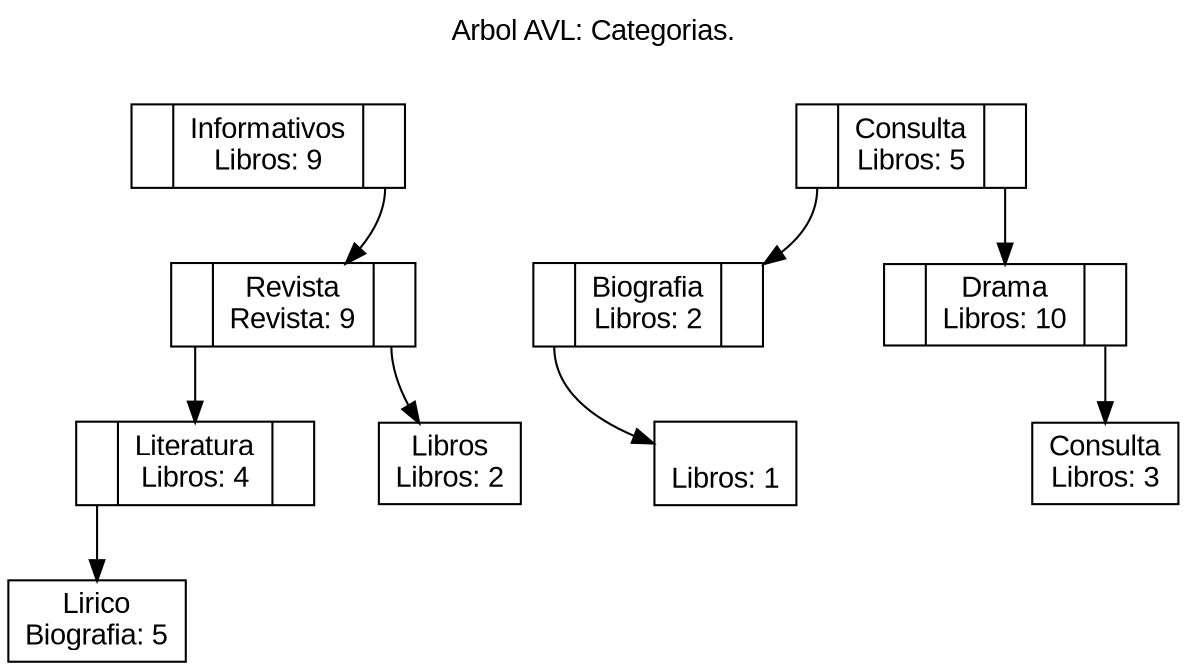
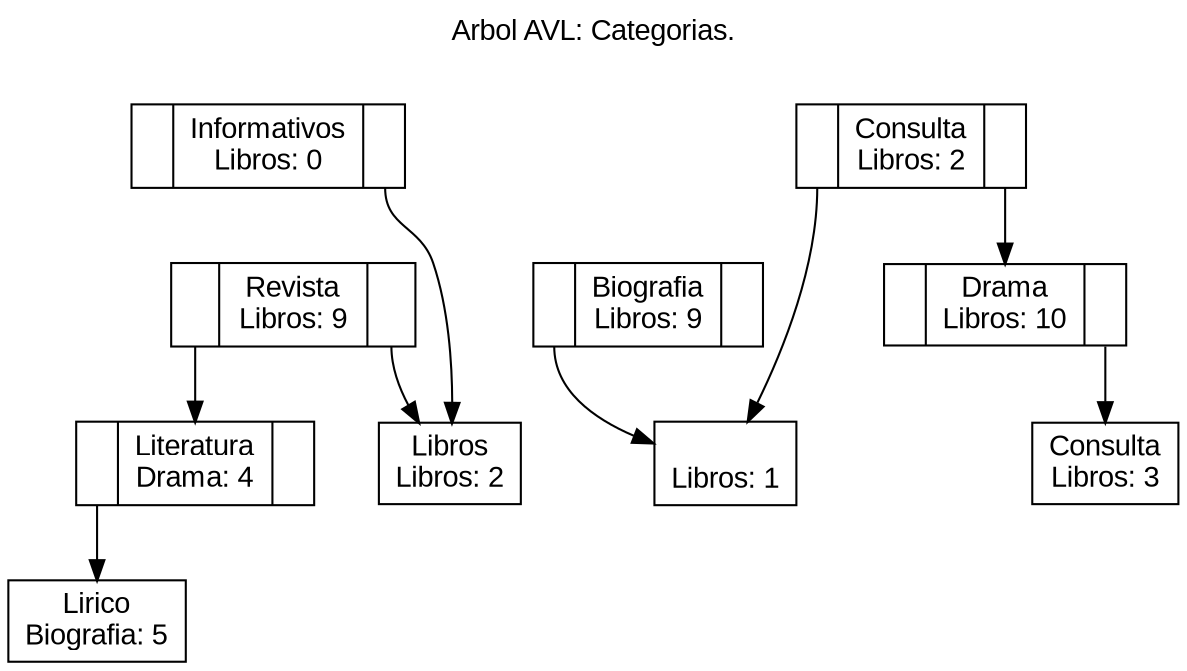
(268, 161) -> (268, 161)
(911, 161) -> (911, 161)
(378, 220) -> (440, 287)
(807, 224) -> (799, 298)
(293, 319) -> (293, 319)
(648, 319) -> (648, 319)
(195, 478) -> (195, 478)
